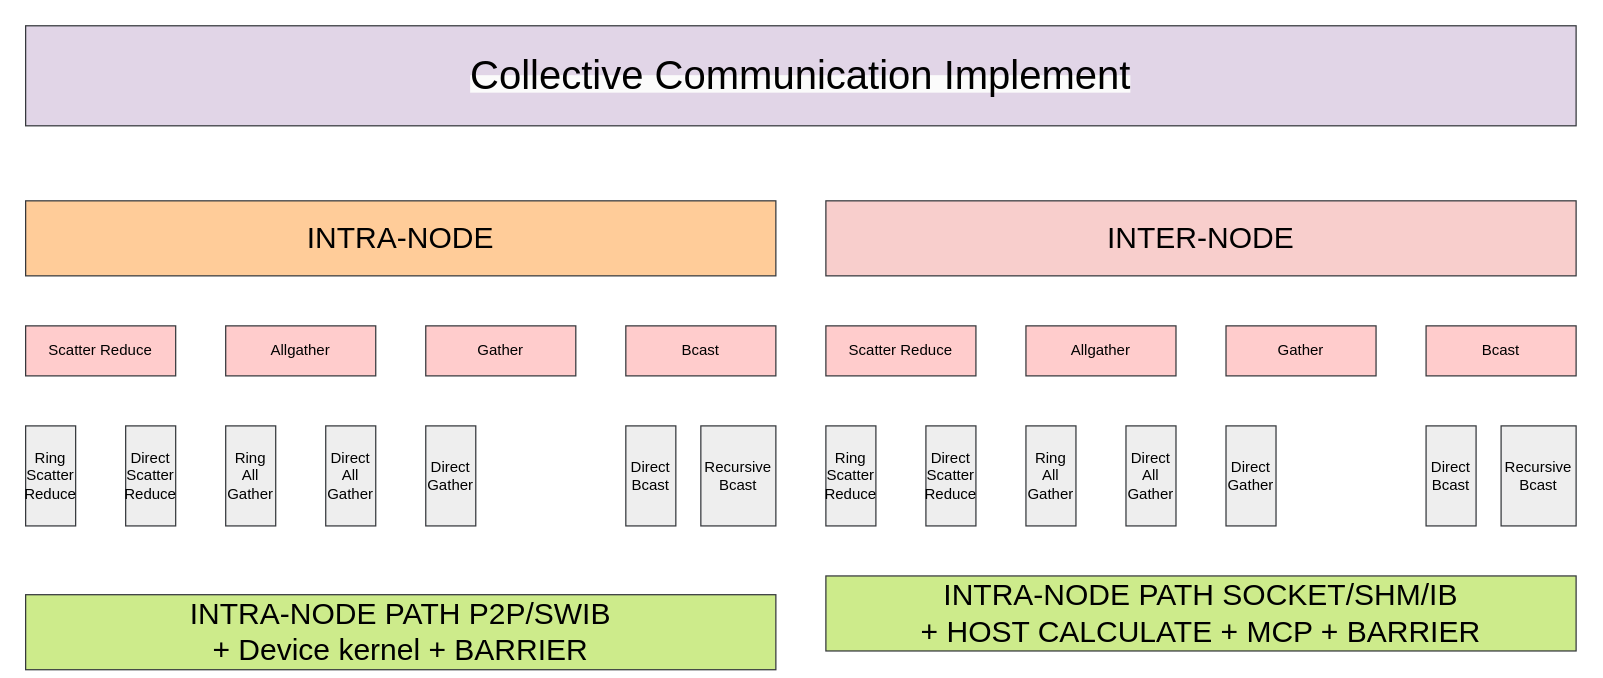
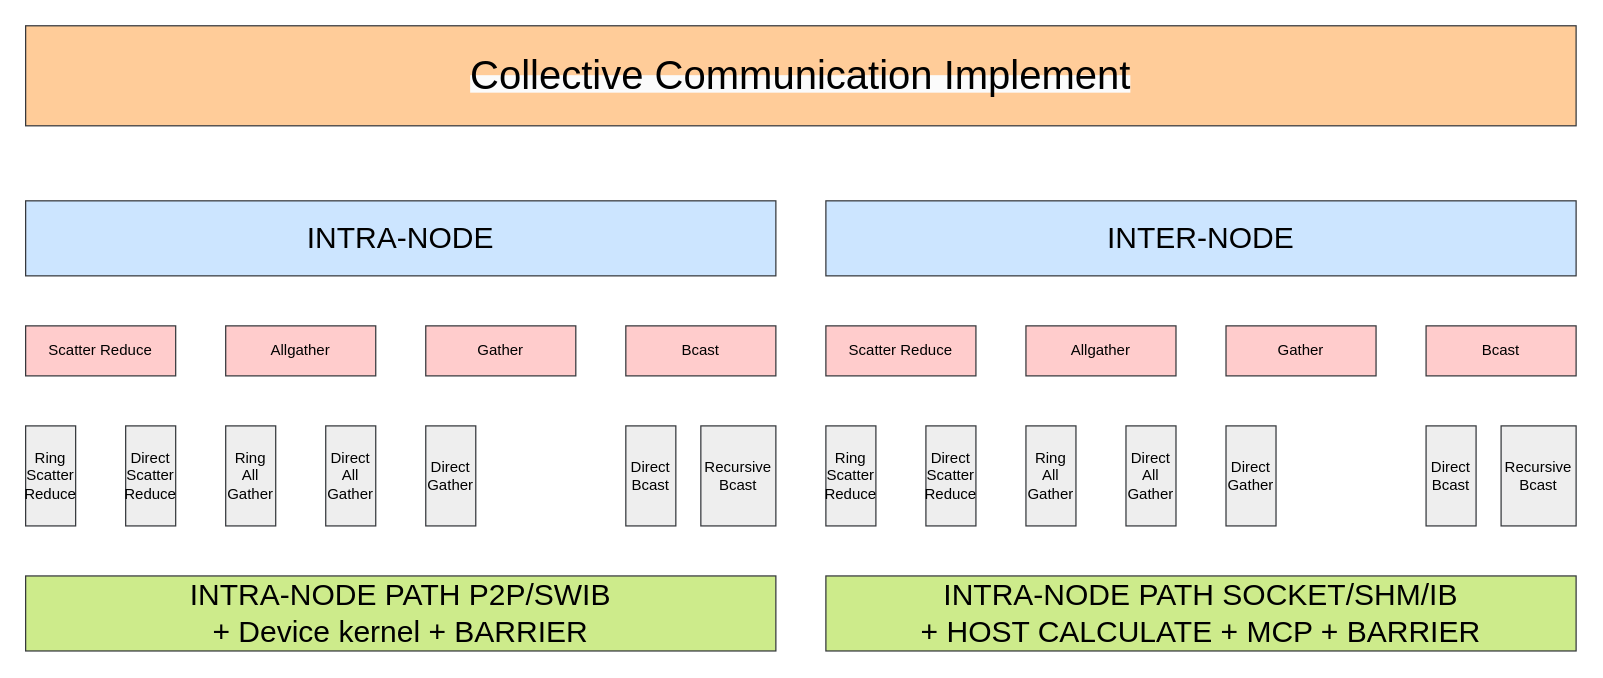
(801, 76) -> (801, 76)
(401, 238) -> (401, 238)
(1201, 238) -> (1201, 238)
(401, 632) -> (401, 613)
